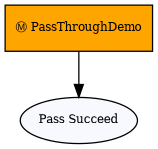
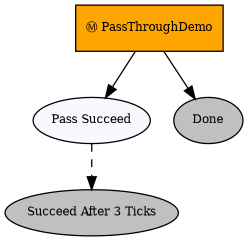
none -> (208, 121)
none -> (92, 213)
